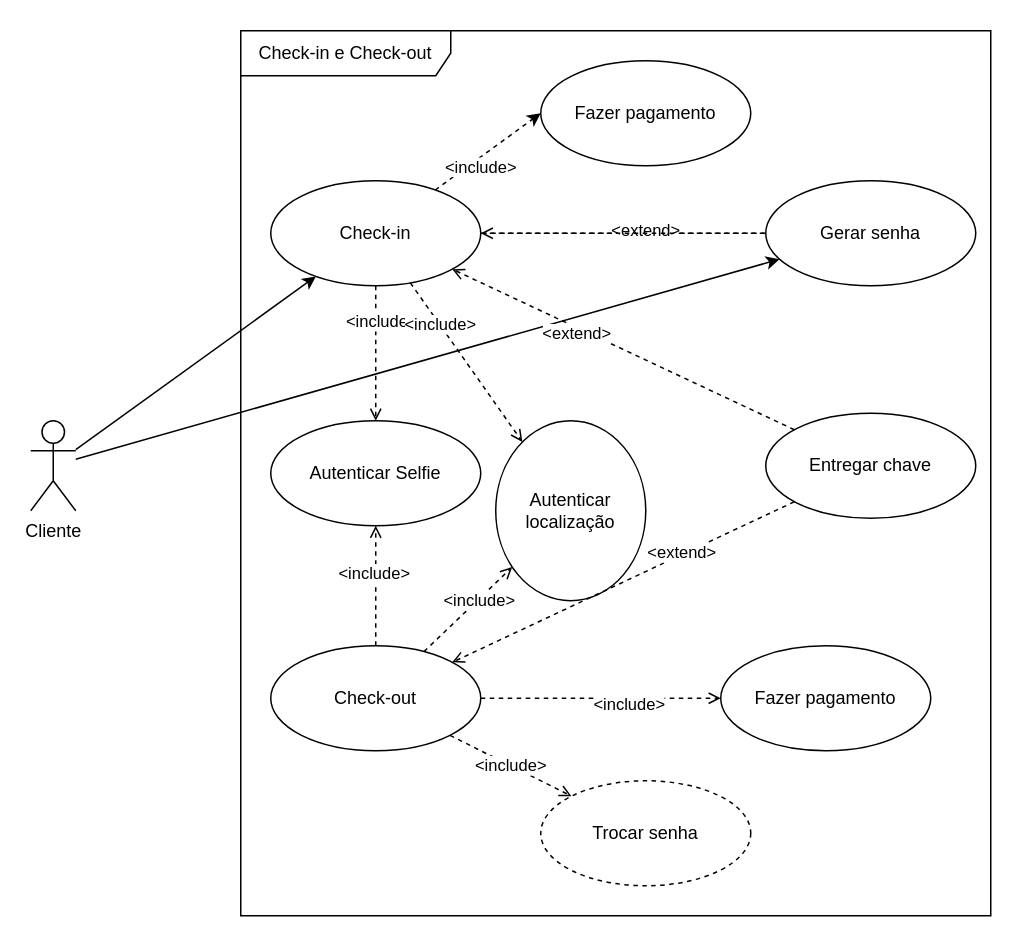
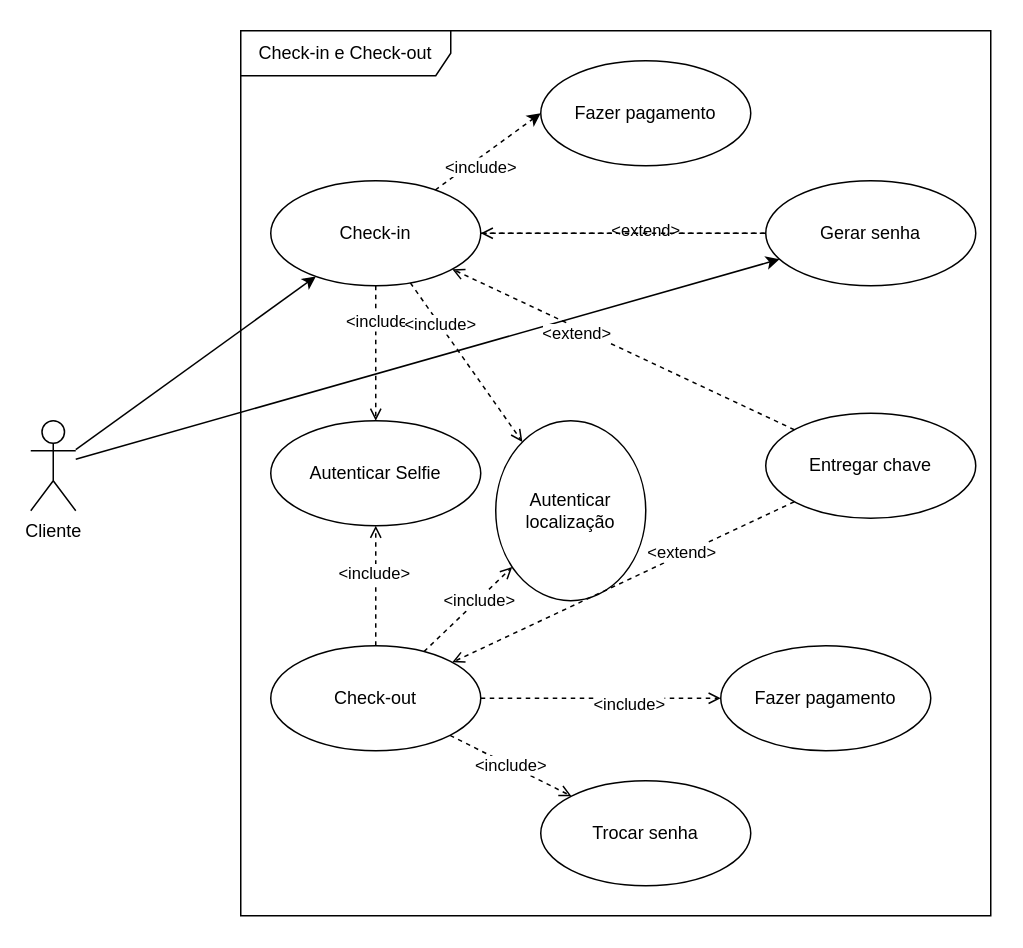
(646, 833) -> (646, 833)
